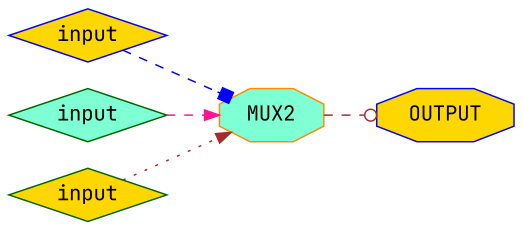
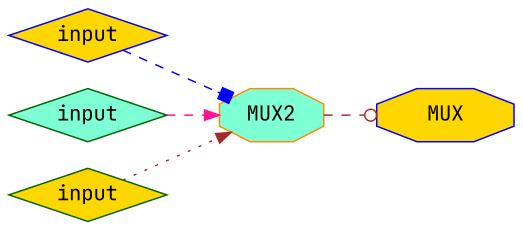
(445, 115) -> (445, 115)
